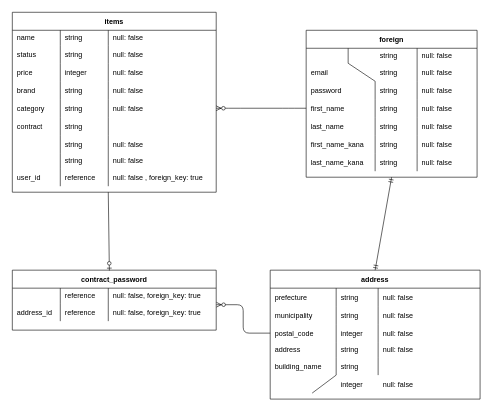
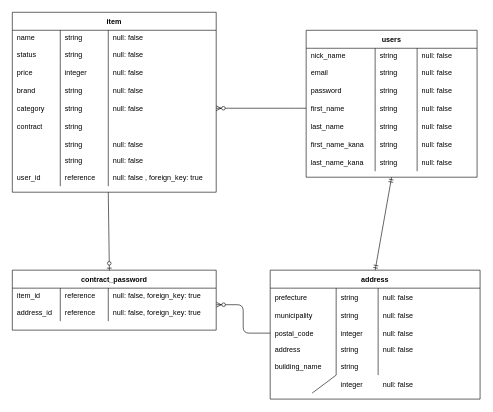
(114, 22) -> (114, 22)
(392, 40) -> (392, 40)
none -> (341, 56)
none -> (36, 296)
